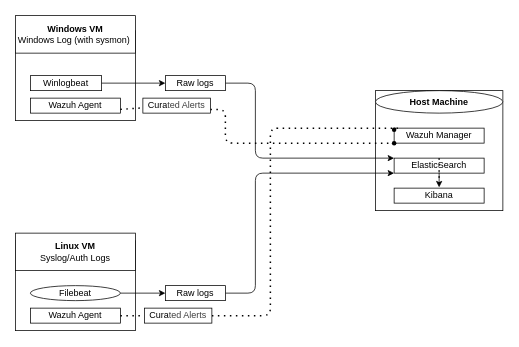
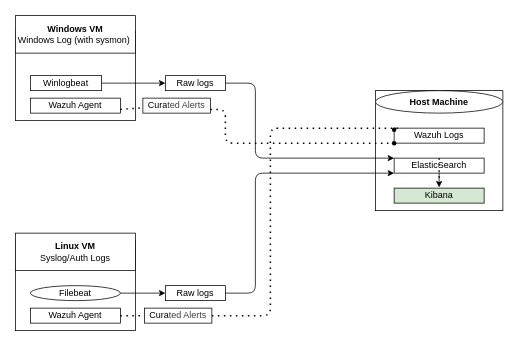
(439, 135) -> (439, 135)
(439, 195) -> (439, 195)
